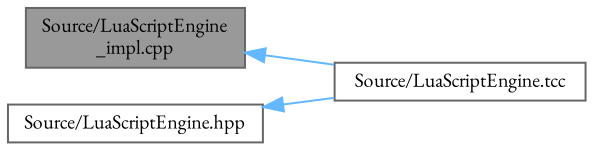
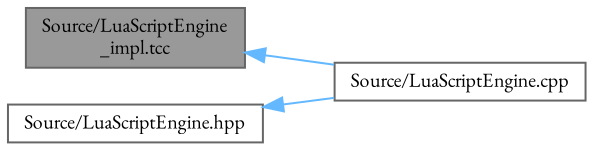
(135, 38) -> (135, 38)
(460, 82) -> (460, 82)
